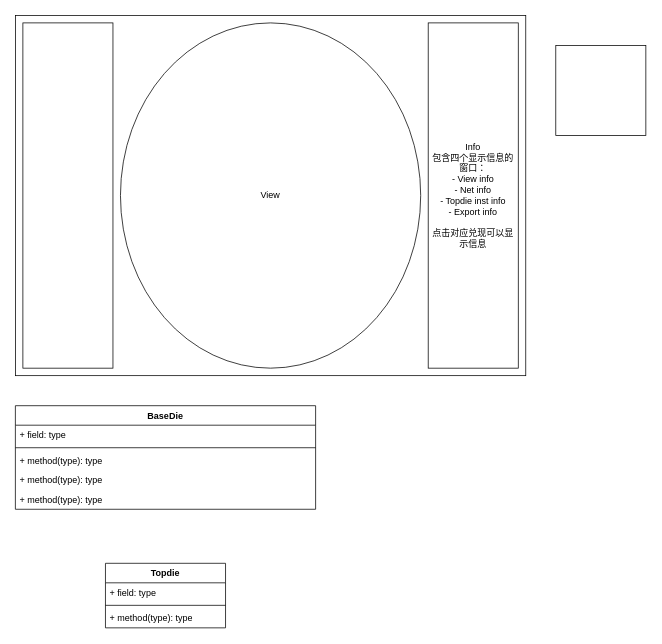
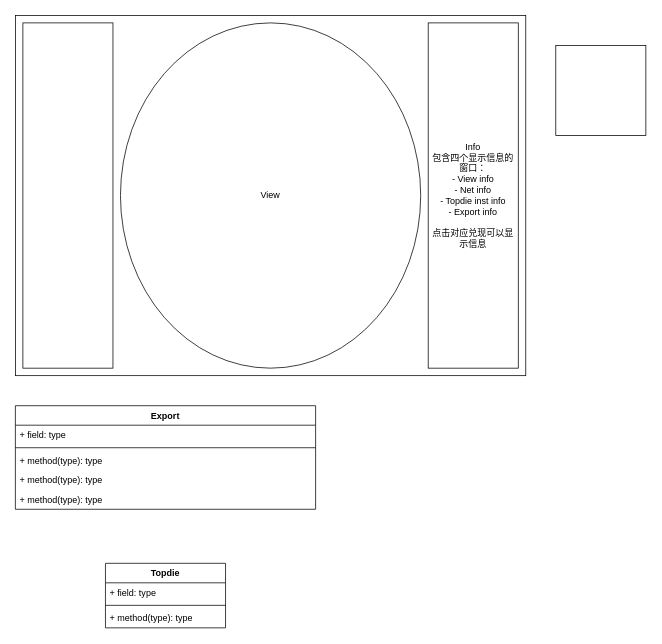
(165, 416) -> (165, 416)
